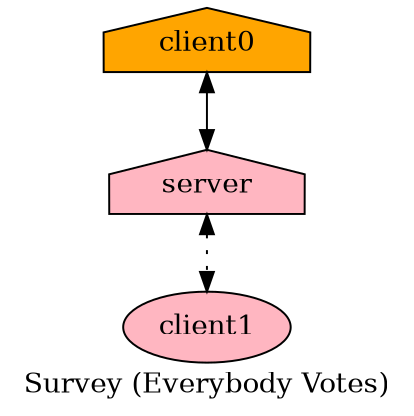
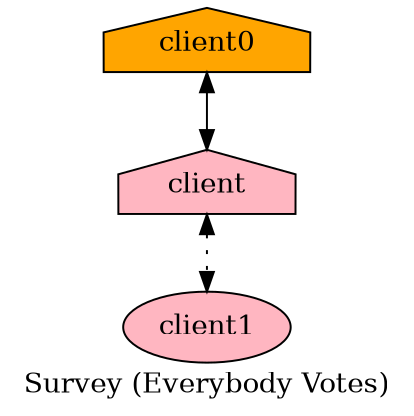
(207, 185) -> (207, 185)
